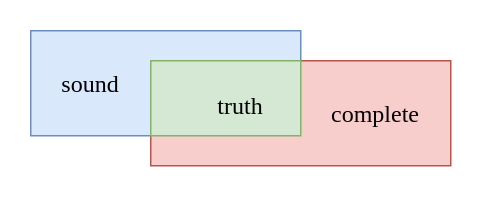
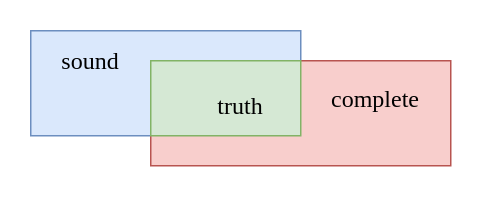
(91, 83) -> (91, 61)
(376, 113) -> (376, 98)
